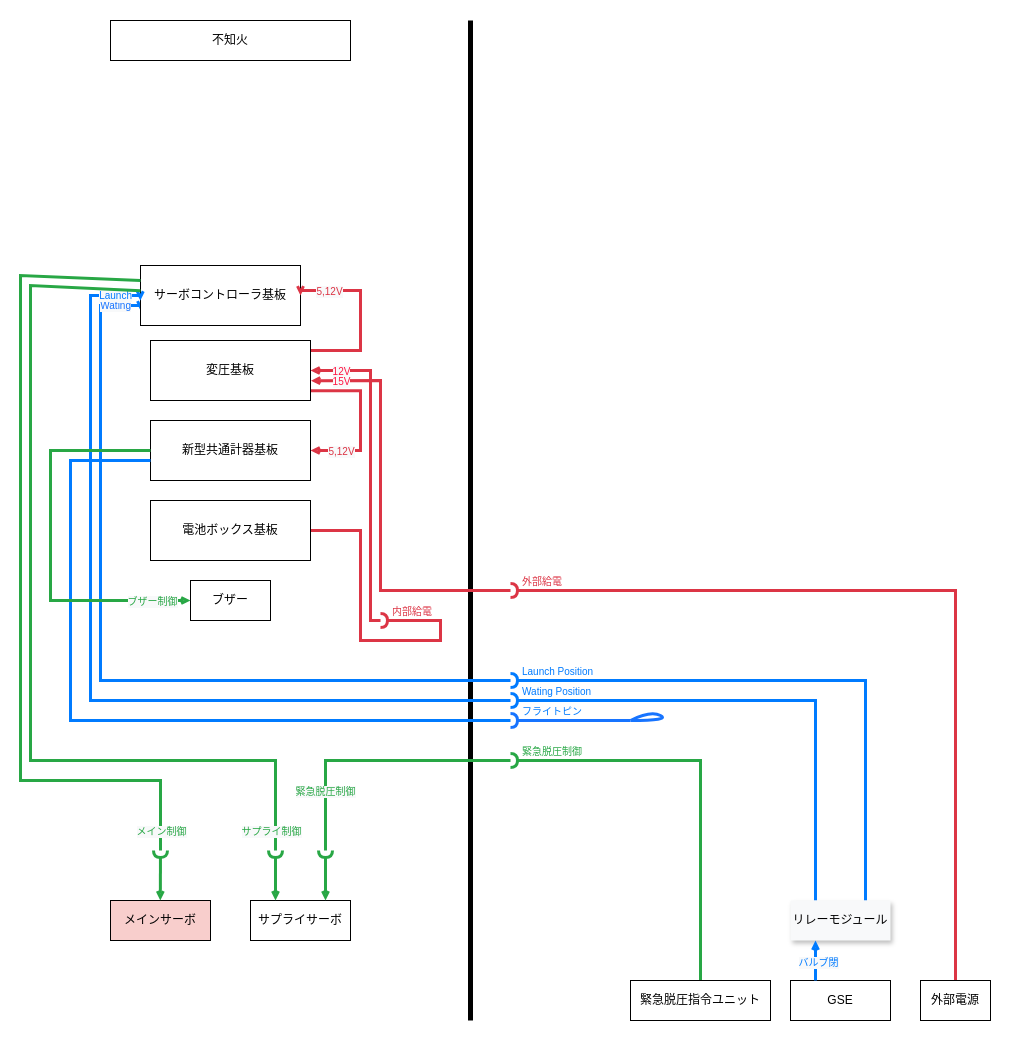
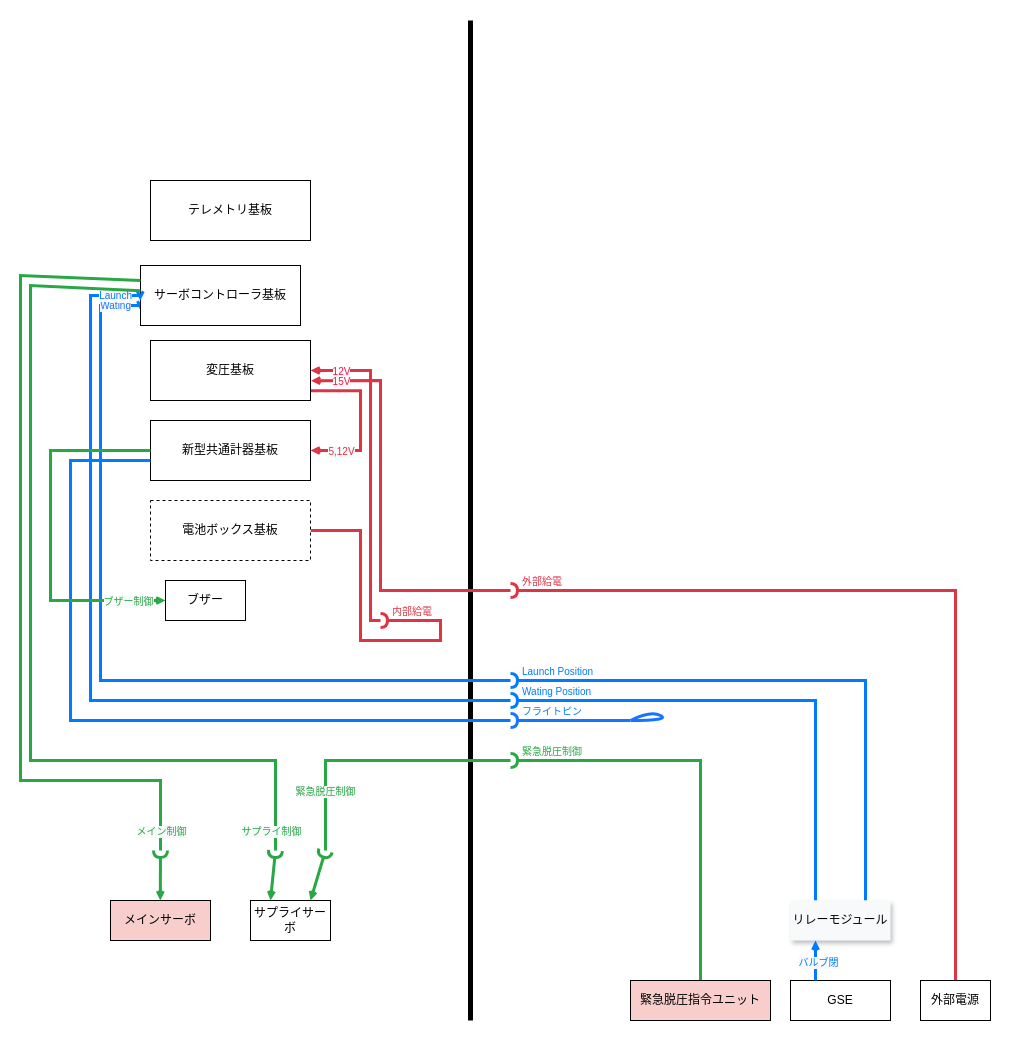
(231, 41) -> none
none -> (231, 211)
(361, 316) -> none
(231, 531) -> (231, 531)
(231, 601) -> (206, 601)
(301, 921) -> (291, 921)
(701, 1001) -> (701, 1001)
